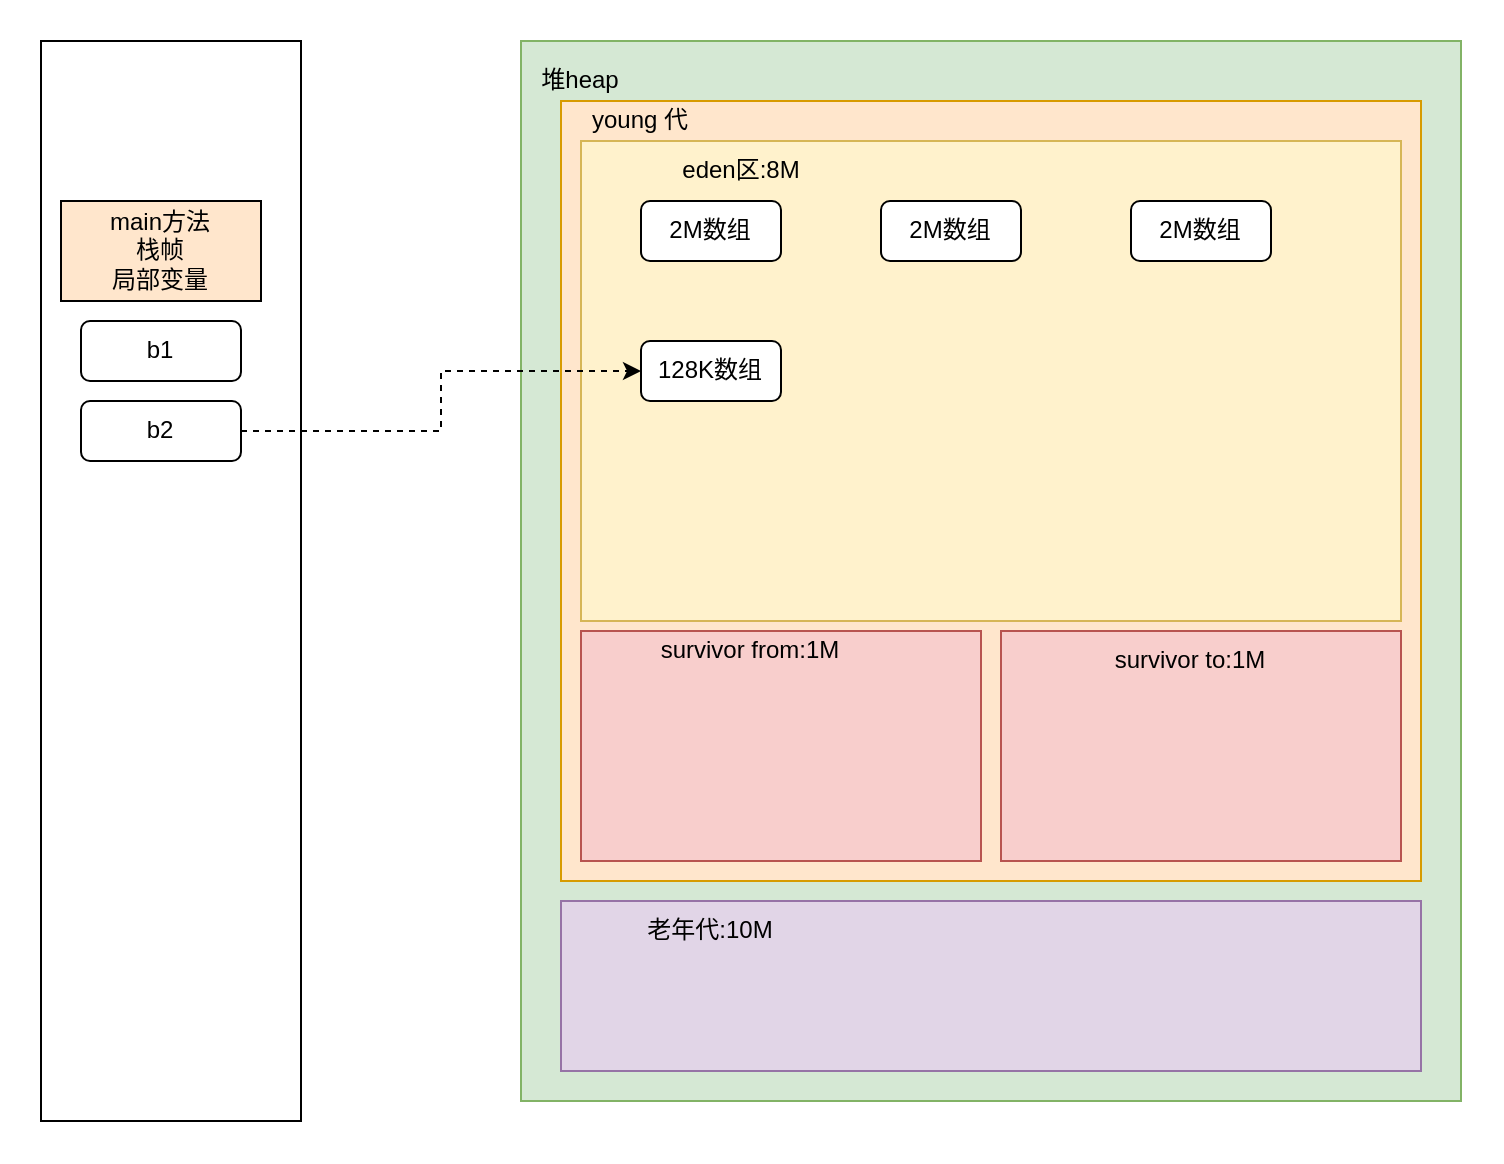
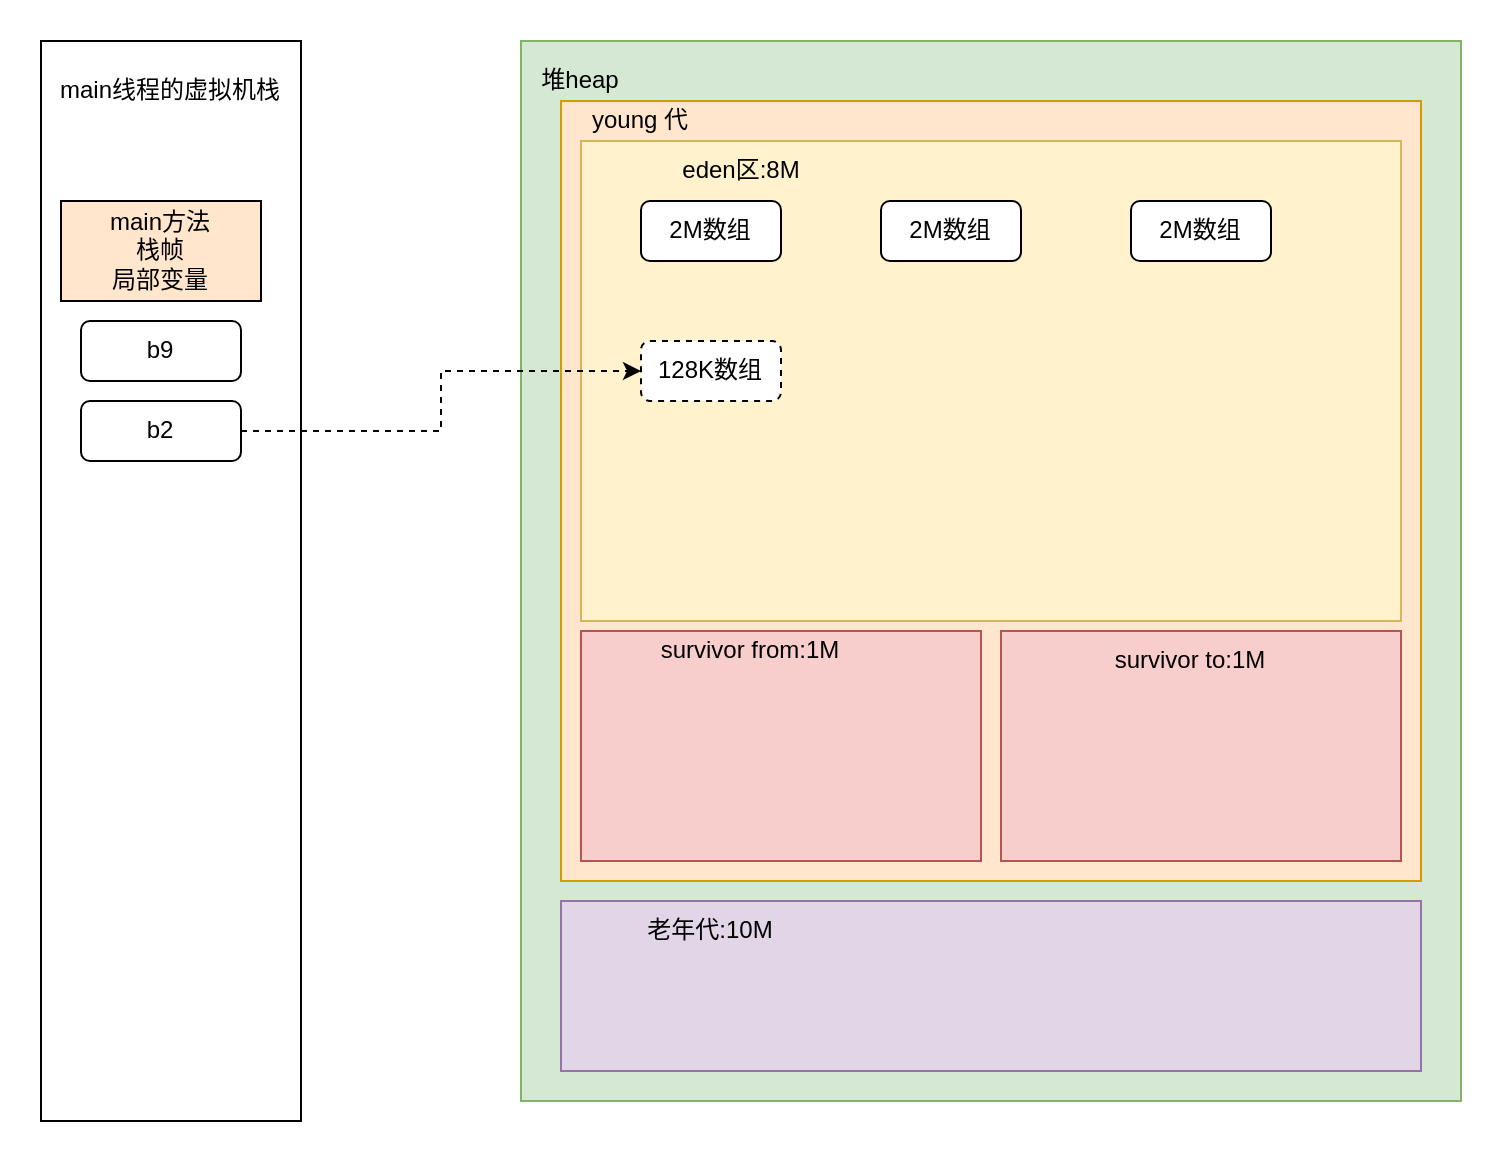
none -> (171, 91)
(161, 351) -> (161, 351)
(711, 371) -> (711, 371)
